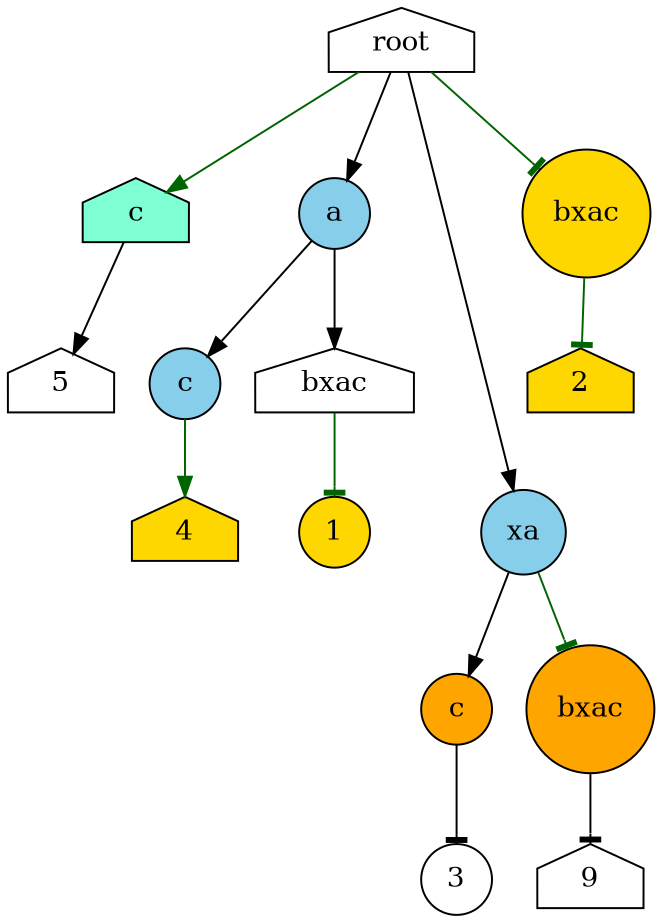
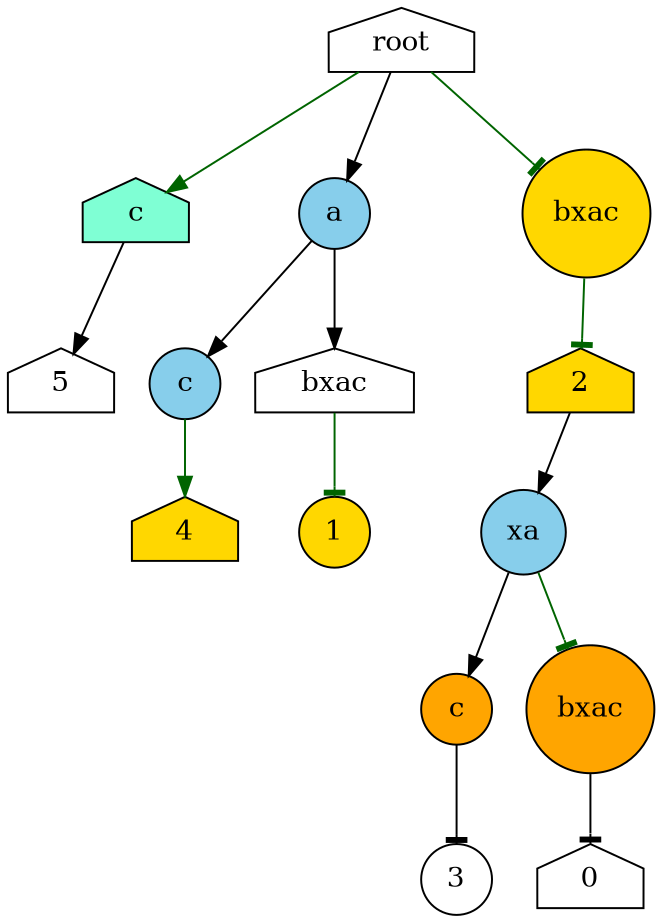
(458, 271) -> (558, 443)
(590, 879) -> (590, 879)
